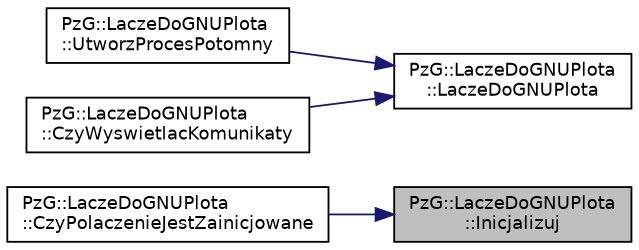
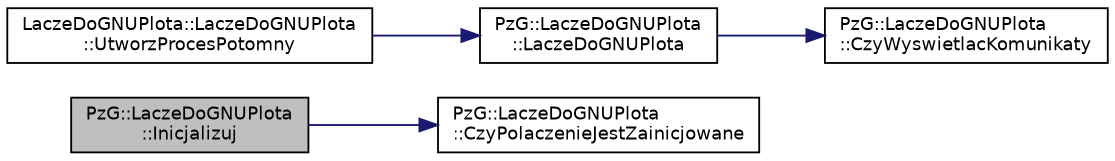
(168, 36) -> (190, 36)
(342, 103) -> (762, 36)
(352, 214) -> (364, 125)
